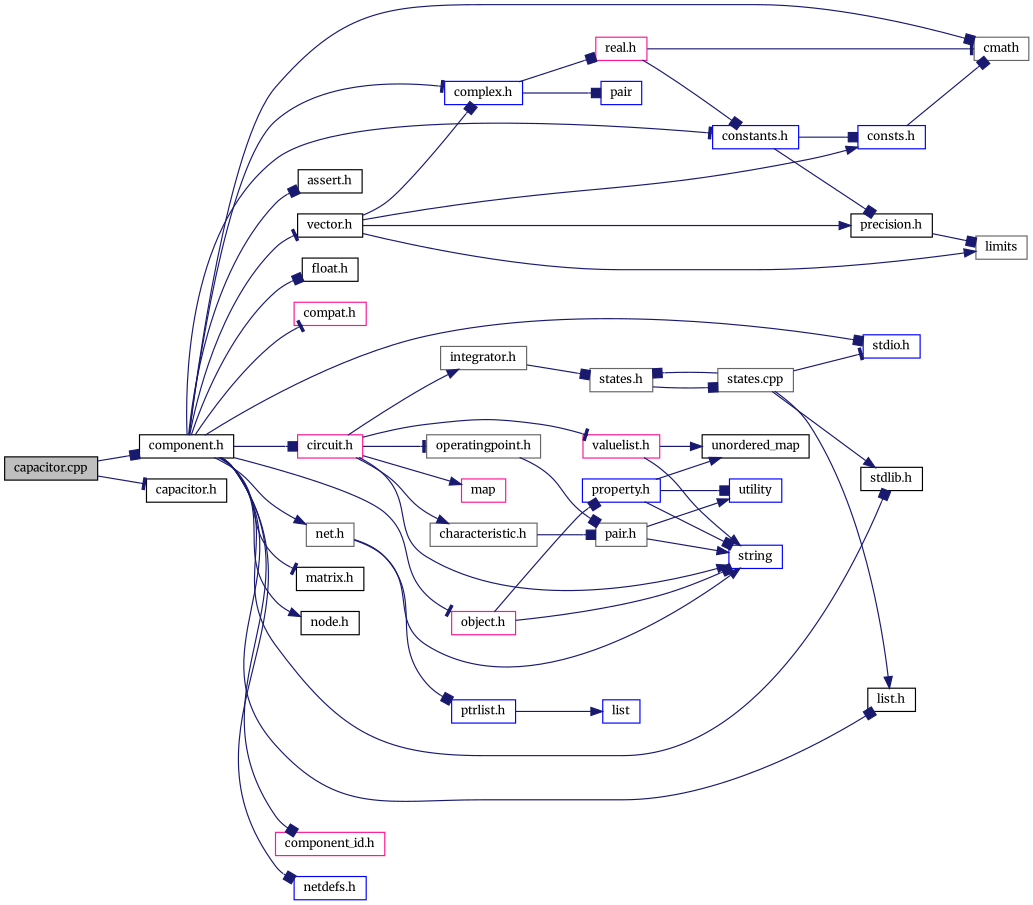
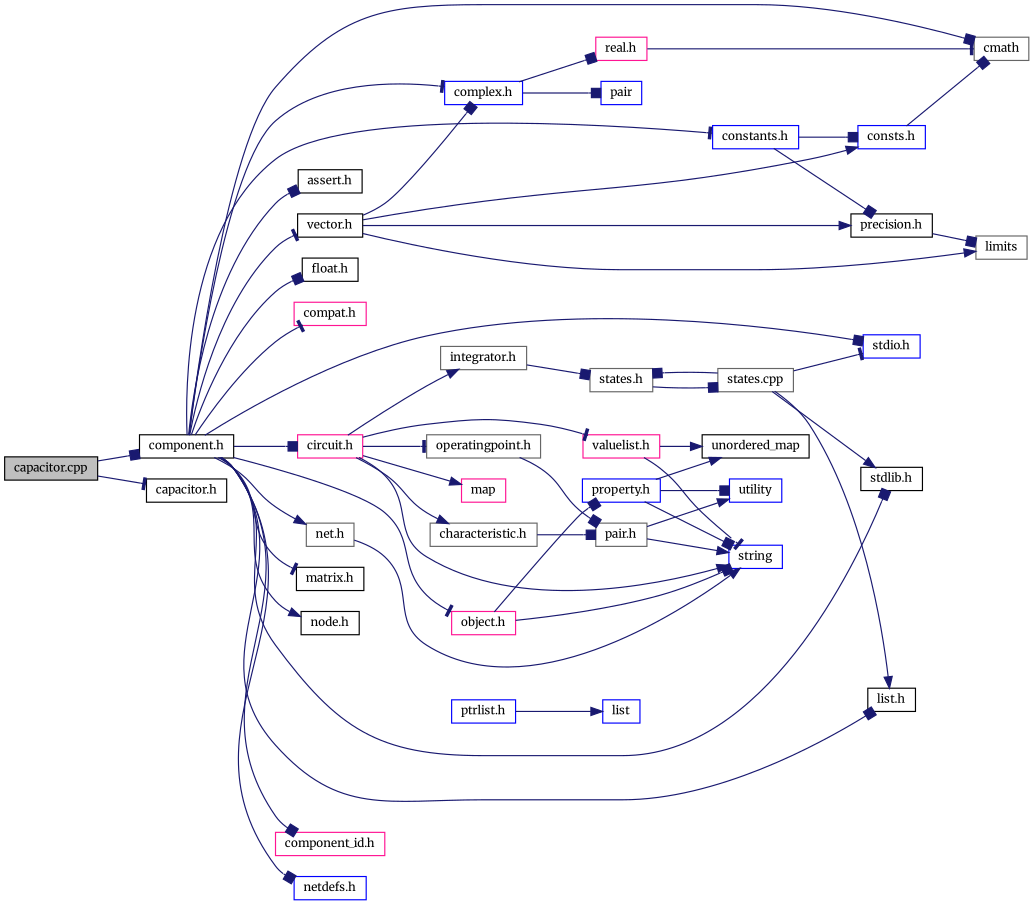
(687, 89) -> none
(690, 500) -> (690, 500)
(408, 640) -> none
